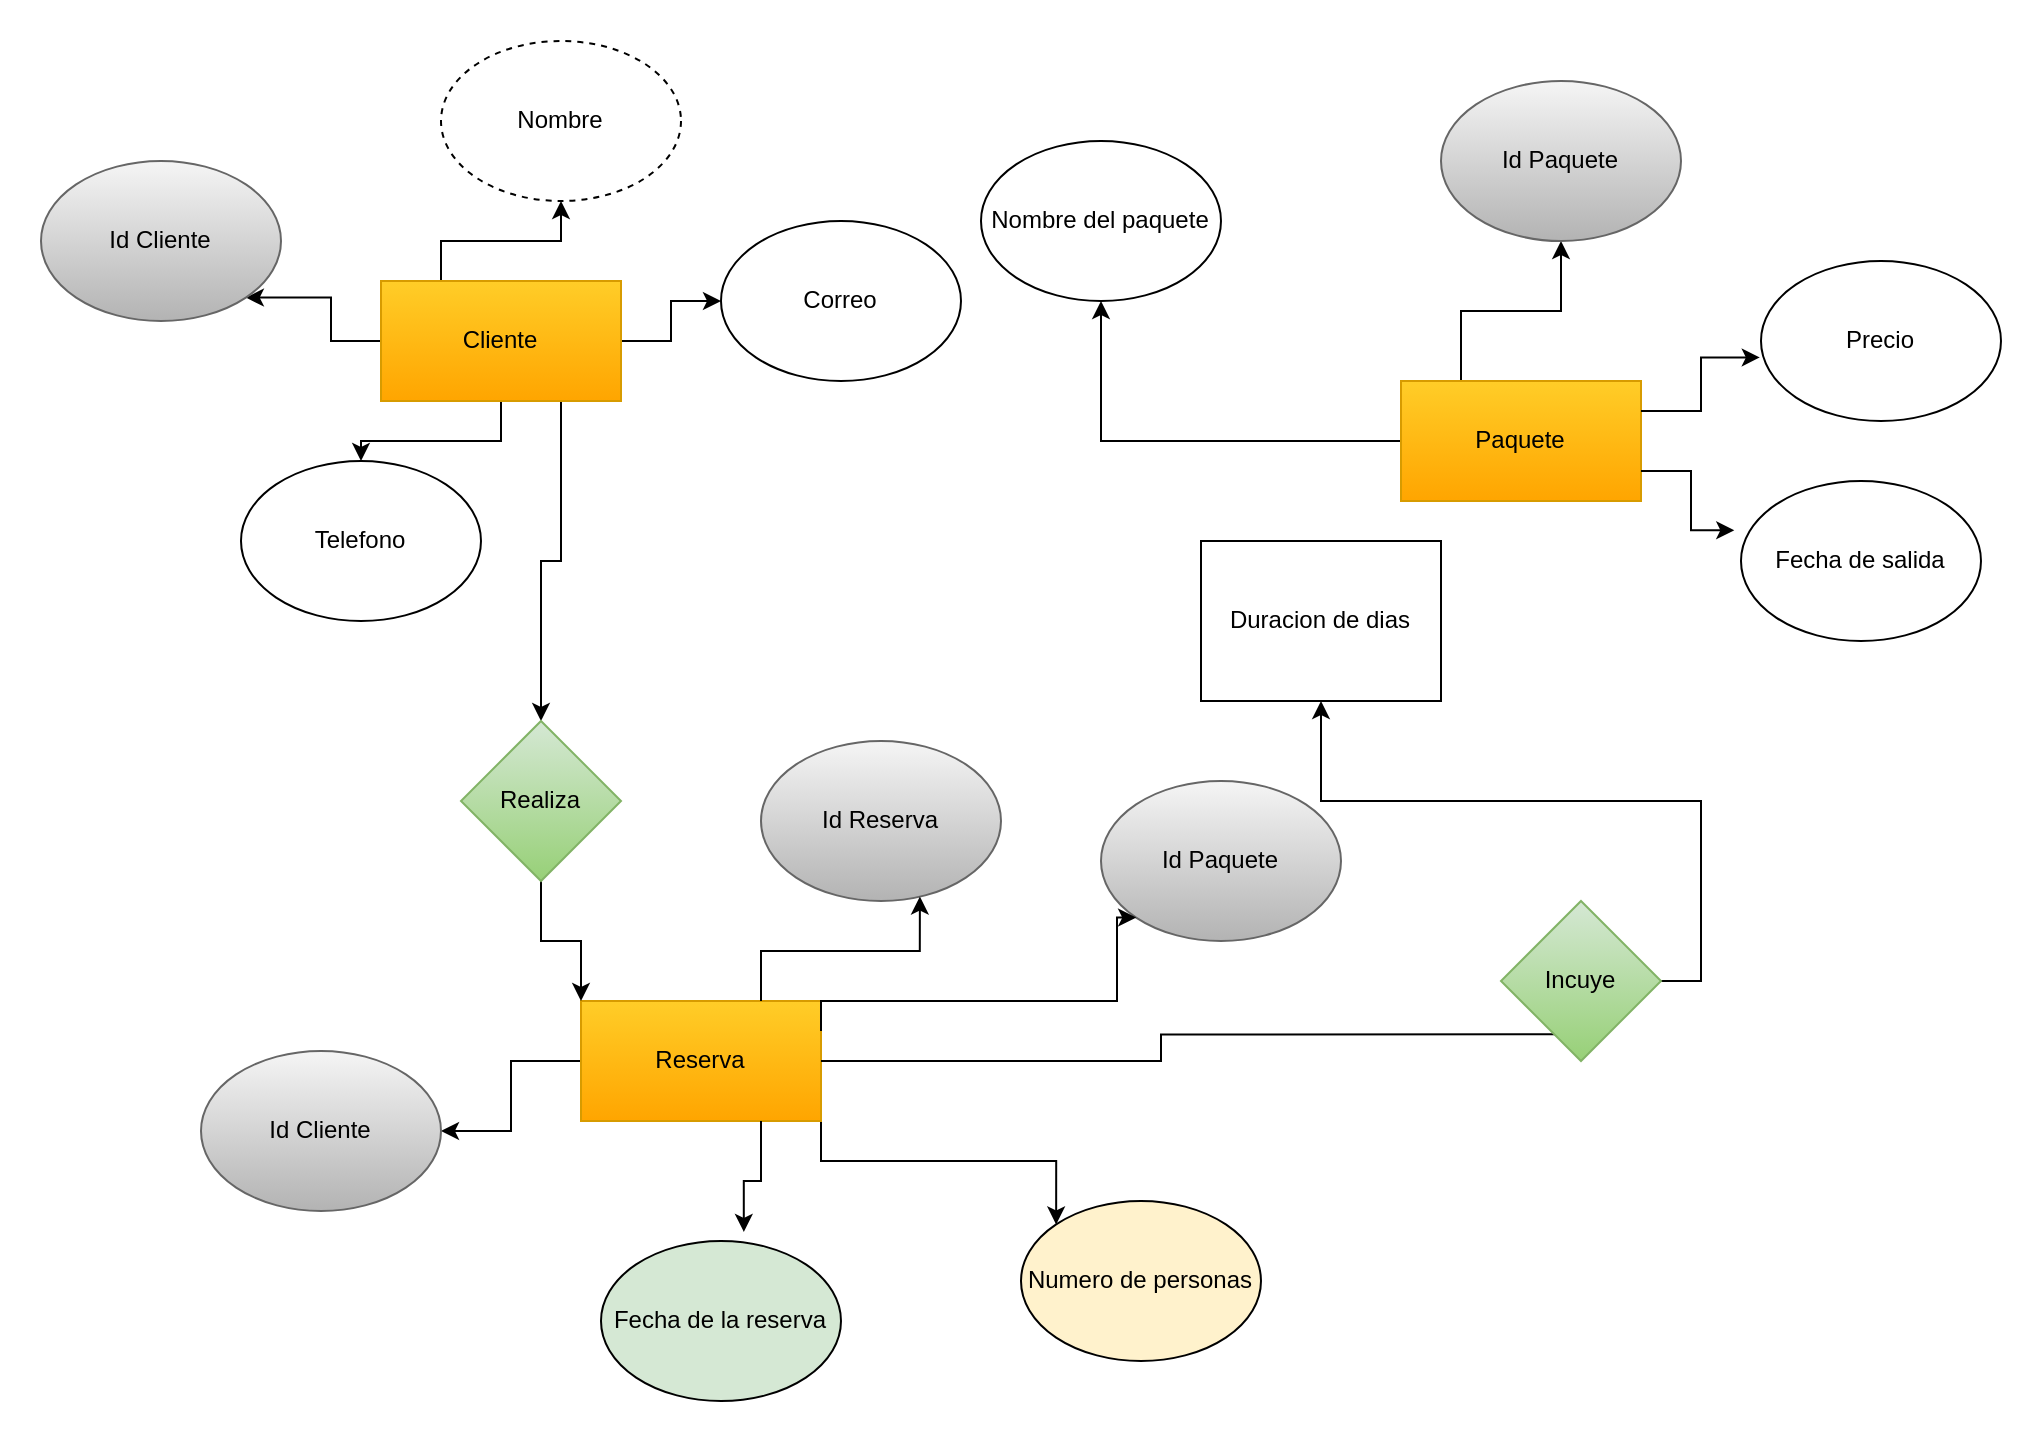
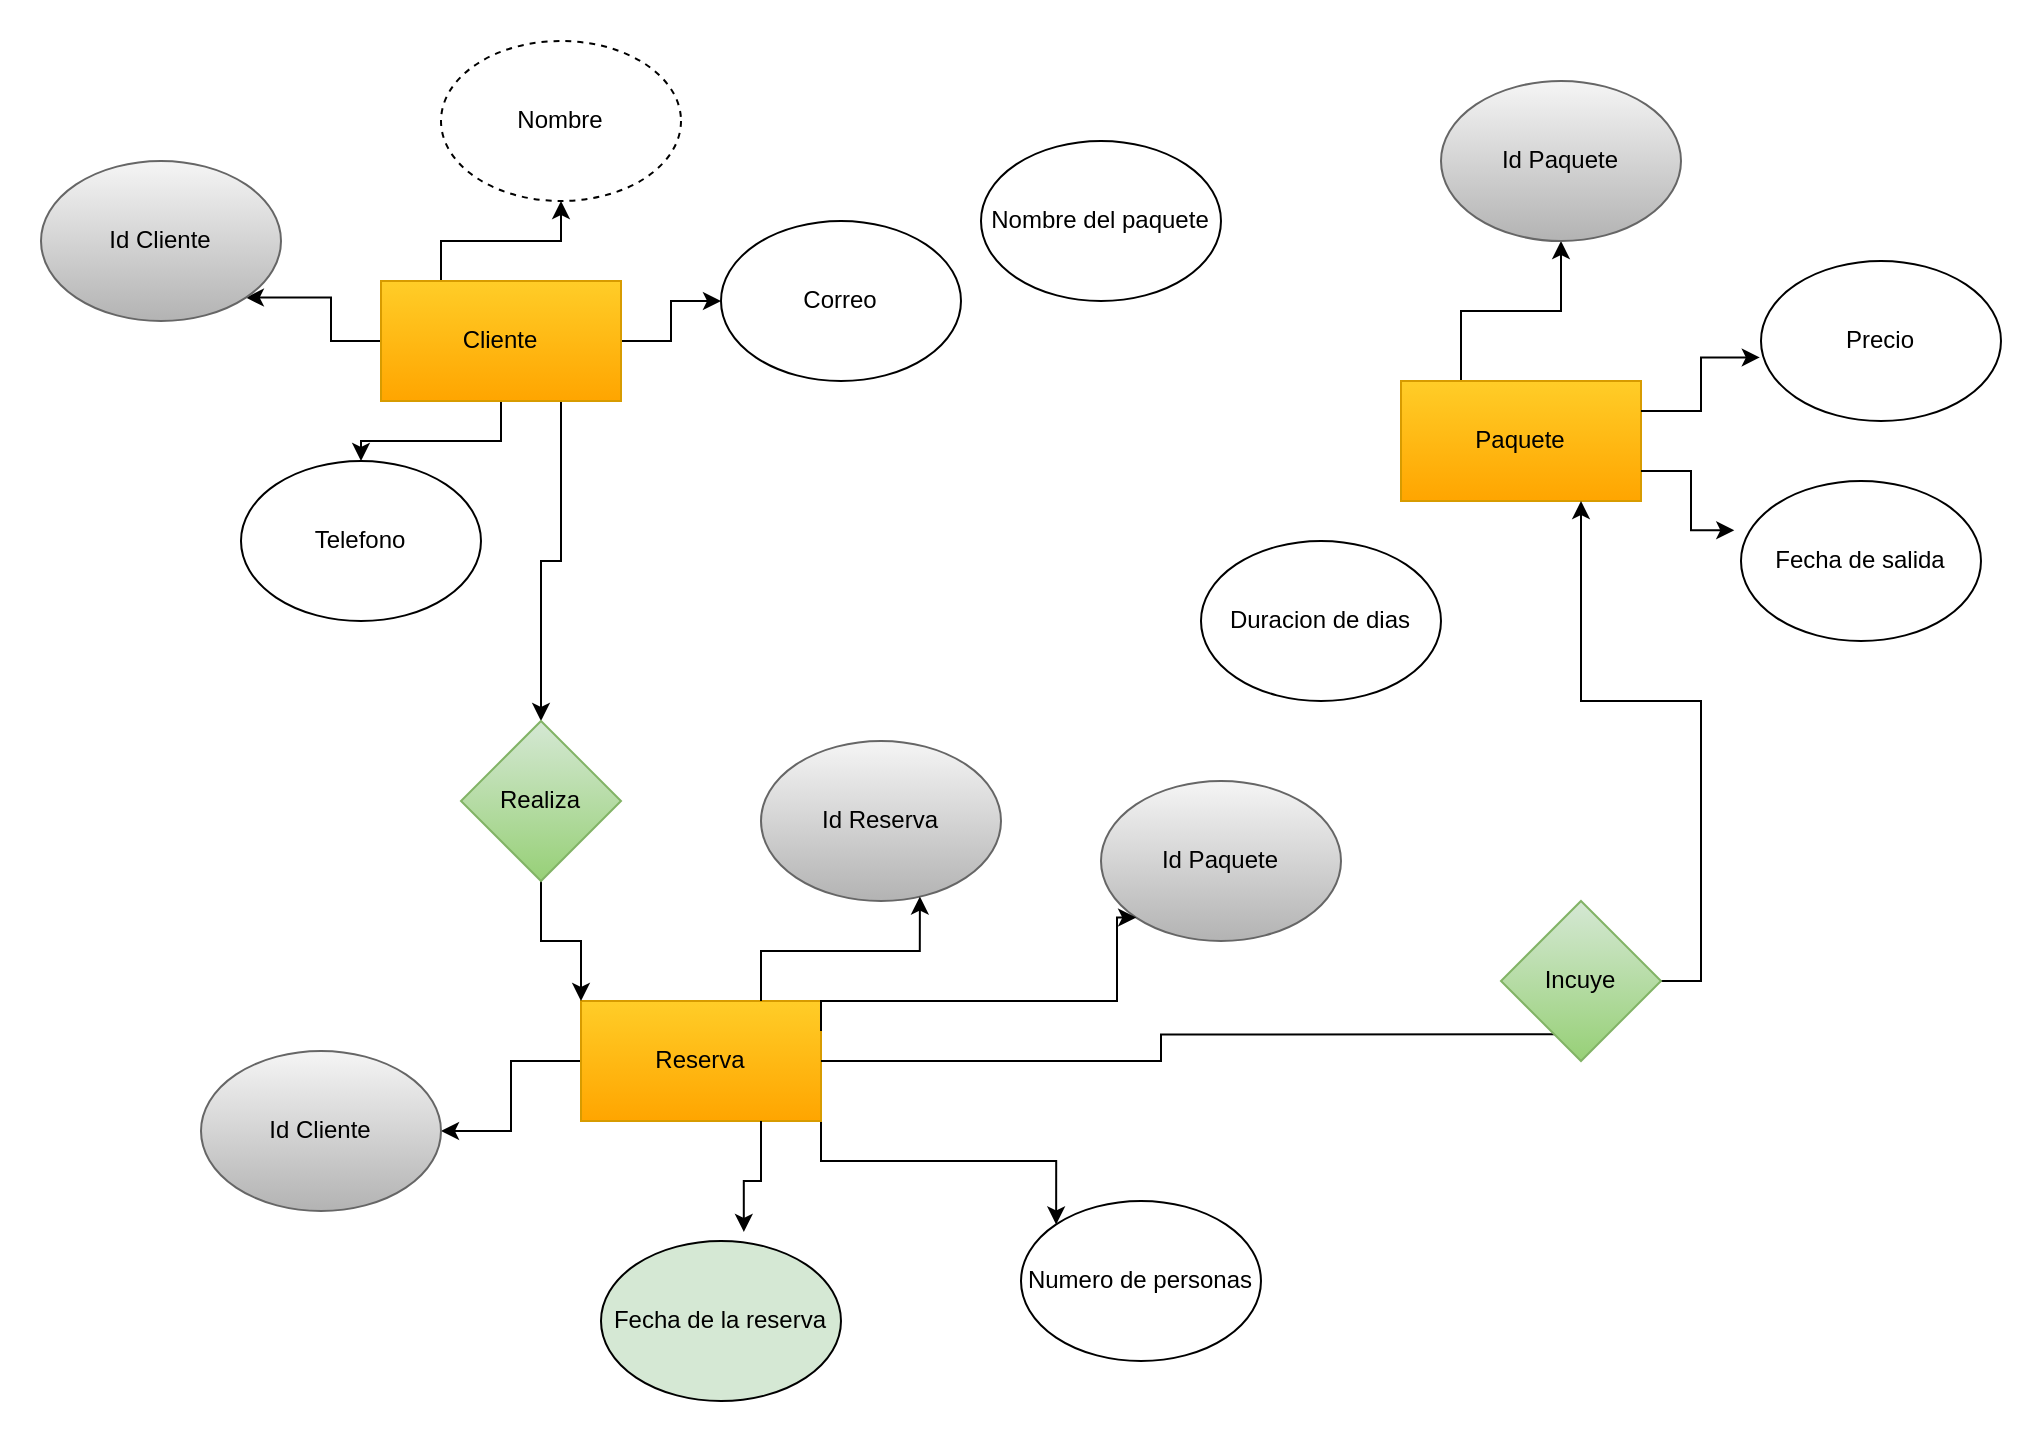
(1188, 441) -> none
(1321, 621) -> (1321, 621)
(1469, 801) -> (1599, 701)
(1141, 1281) -> (1141, 1281)
